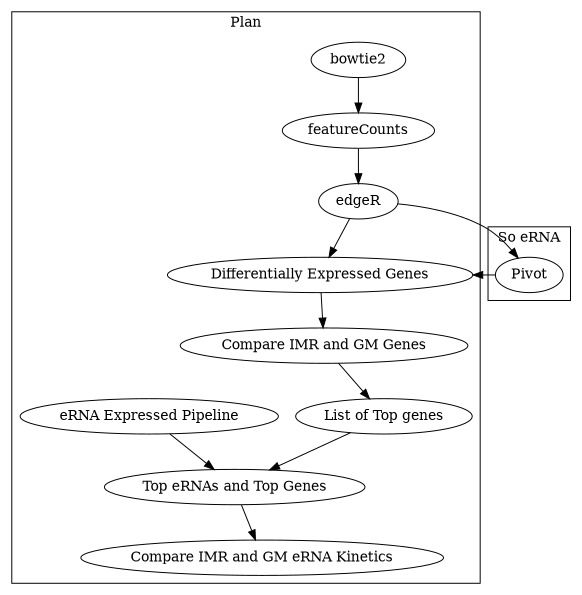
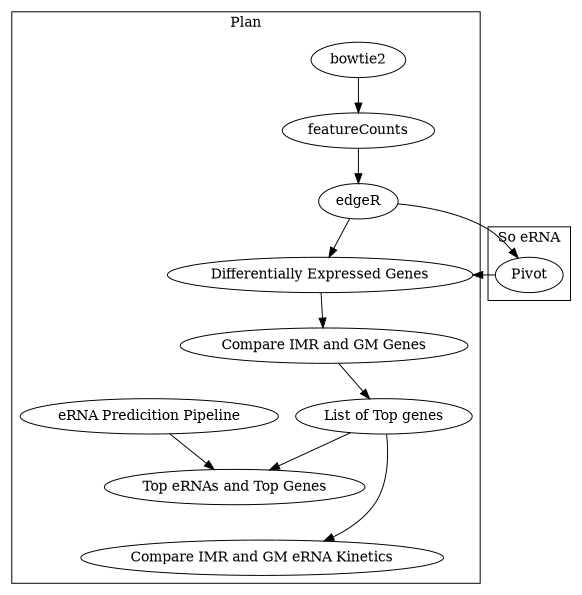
(149, 416) -> (149, 416)
(247, 518) -> (379, 496)
